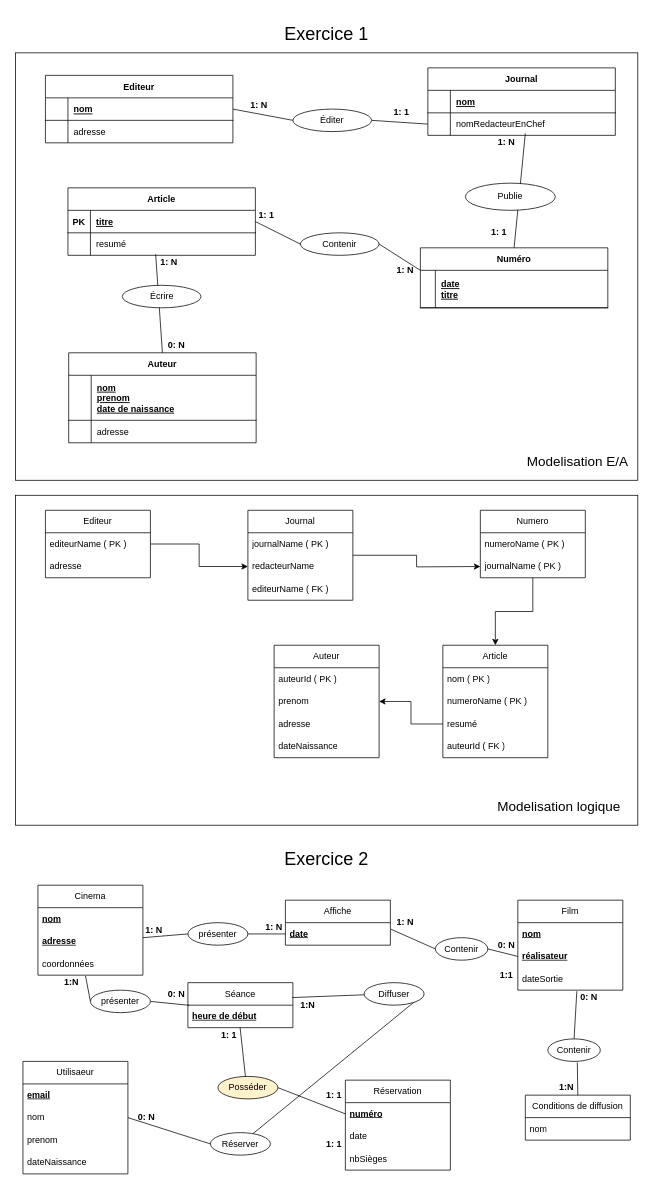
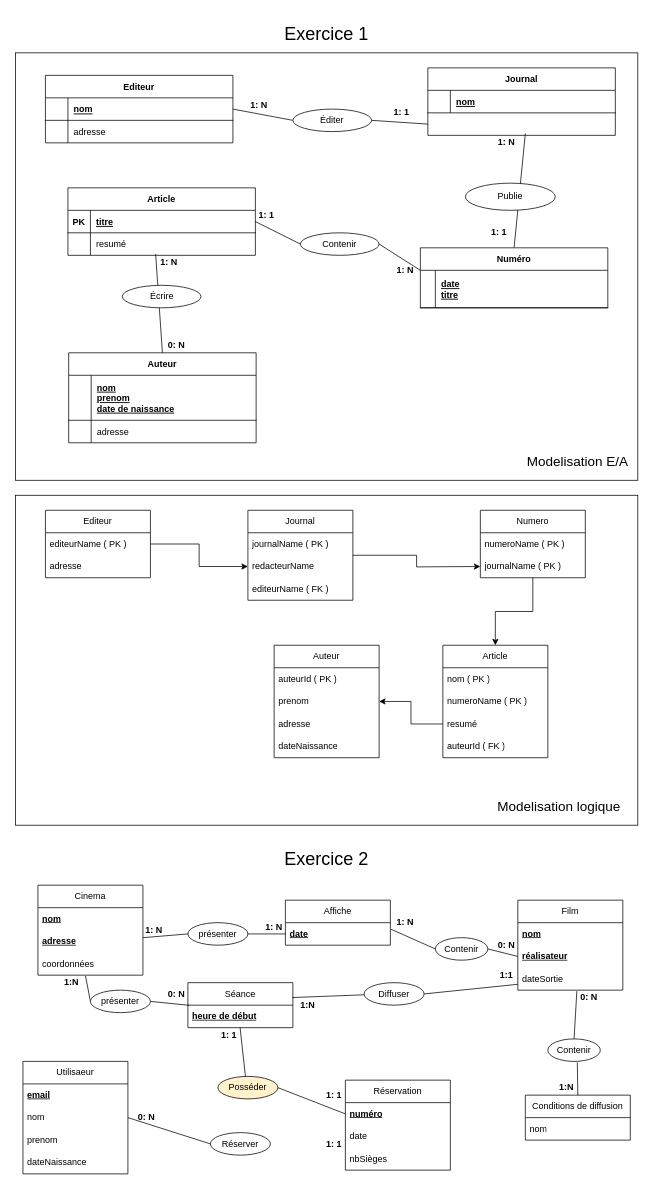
(533, 124) -> none
(333, 1068) -> (469, 990)
